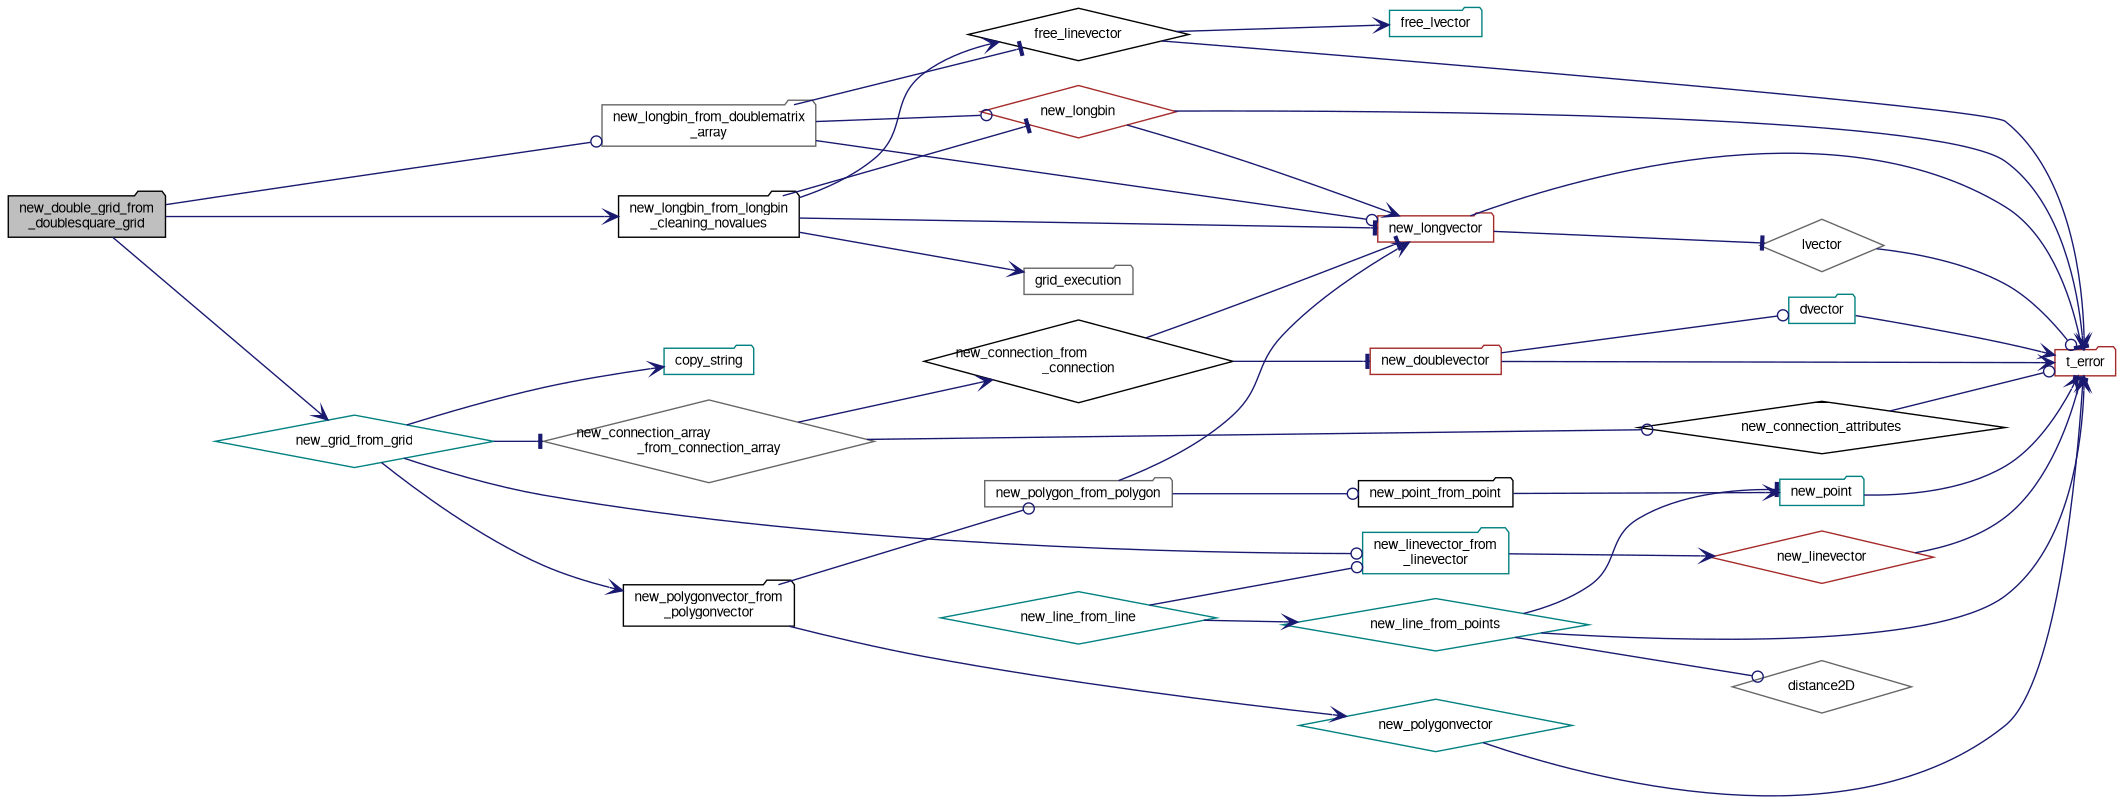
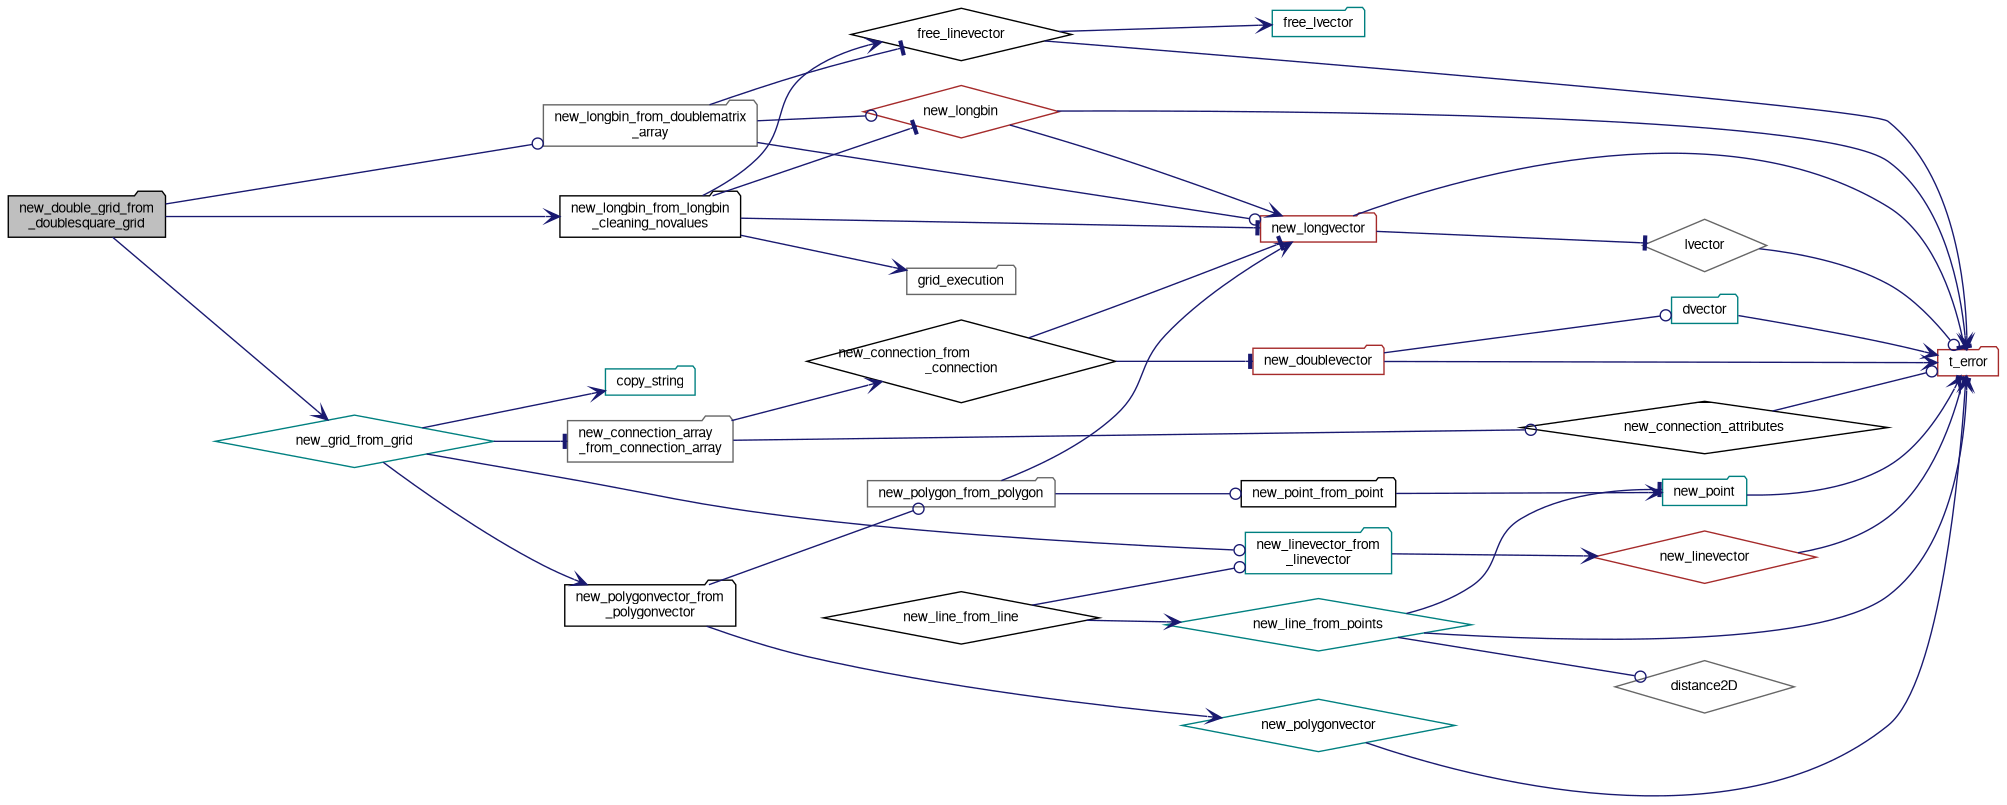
(709, 441) -> (650, 441)
(1079, 618) -> (961, 618)
